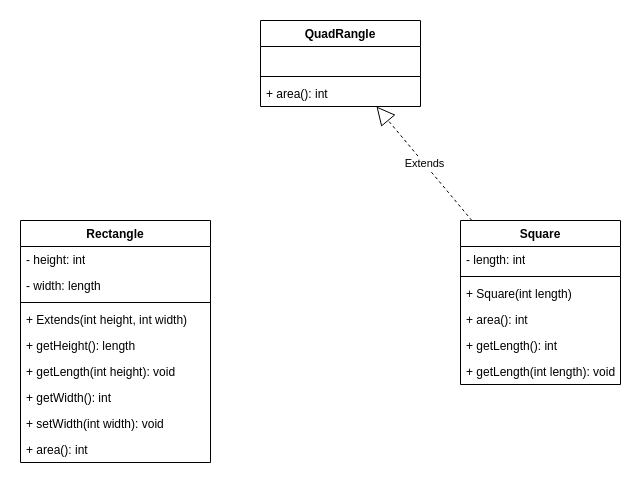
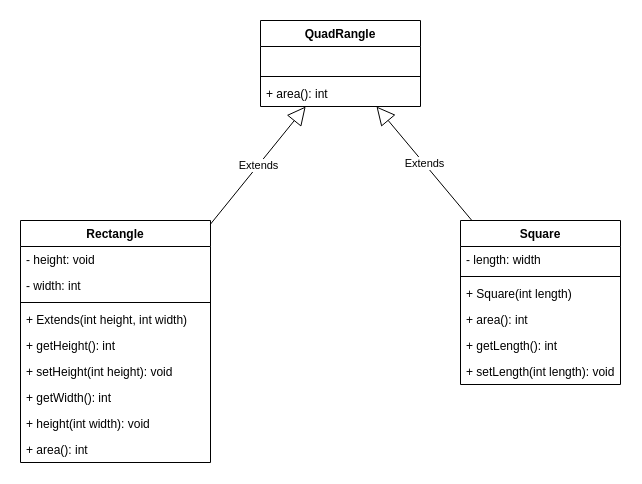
none -> (252, 173)
(449, 194) -> (449, 194)
(62, 261) -> (66, 261)
(502, 261) -> (509, 261)
(69, 287) -> (59, 287)
(91, 347) -> (81, 347)
(115, 373) -> (113, 373)
(542, 380) -> (542, 380)
(106, 425) -> (100, 425)
